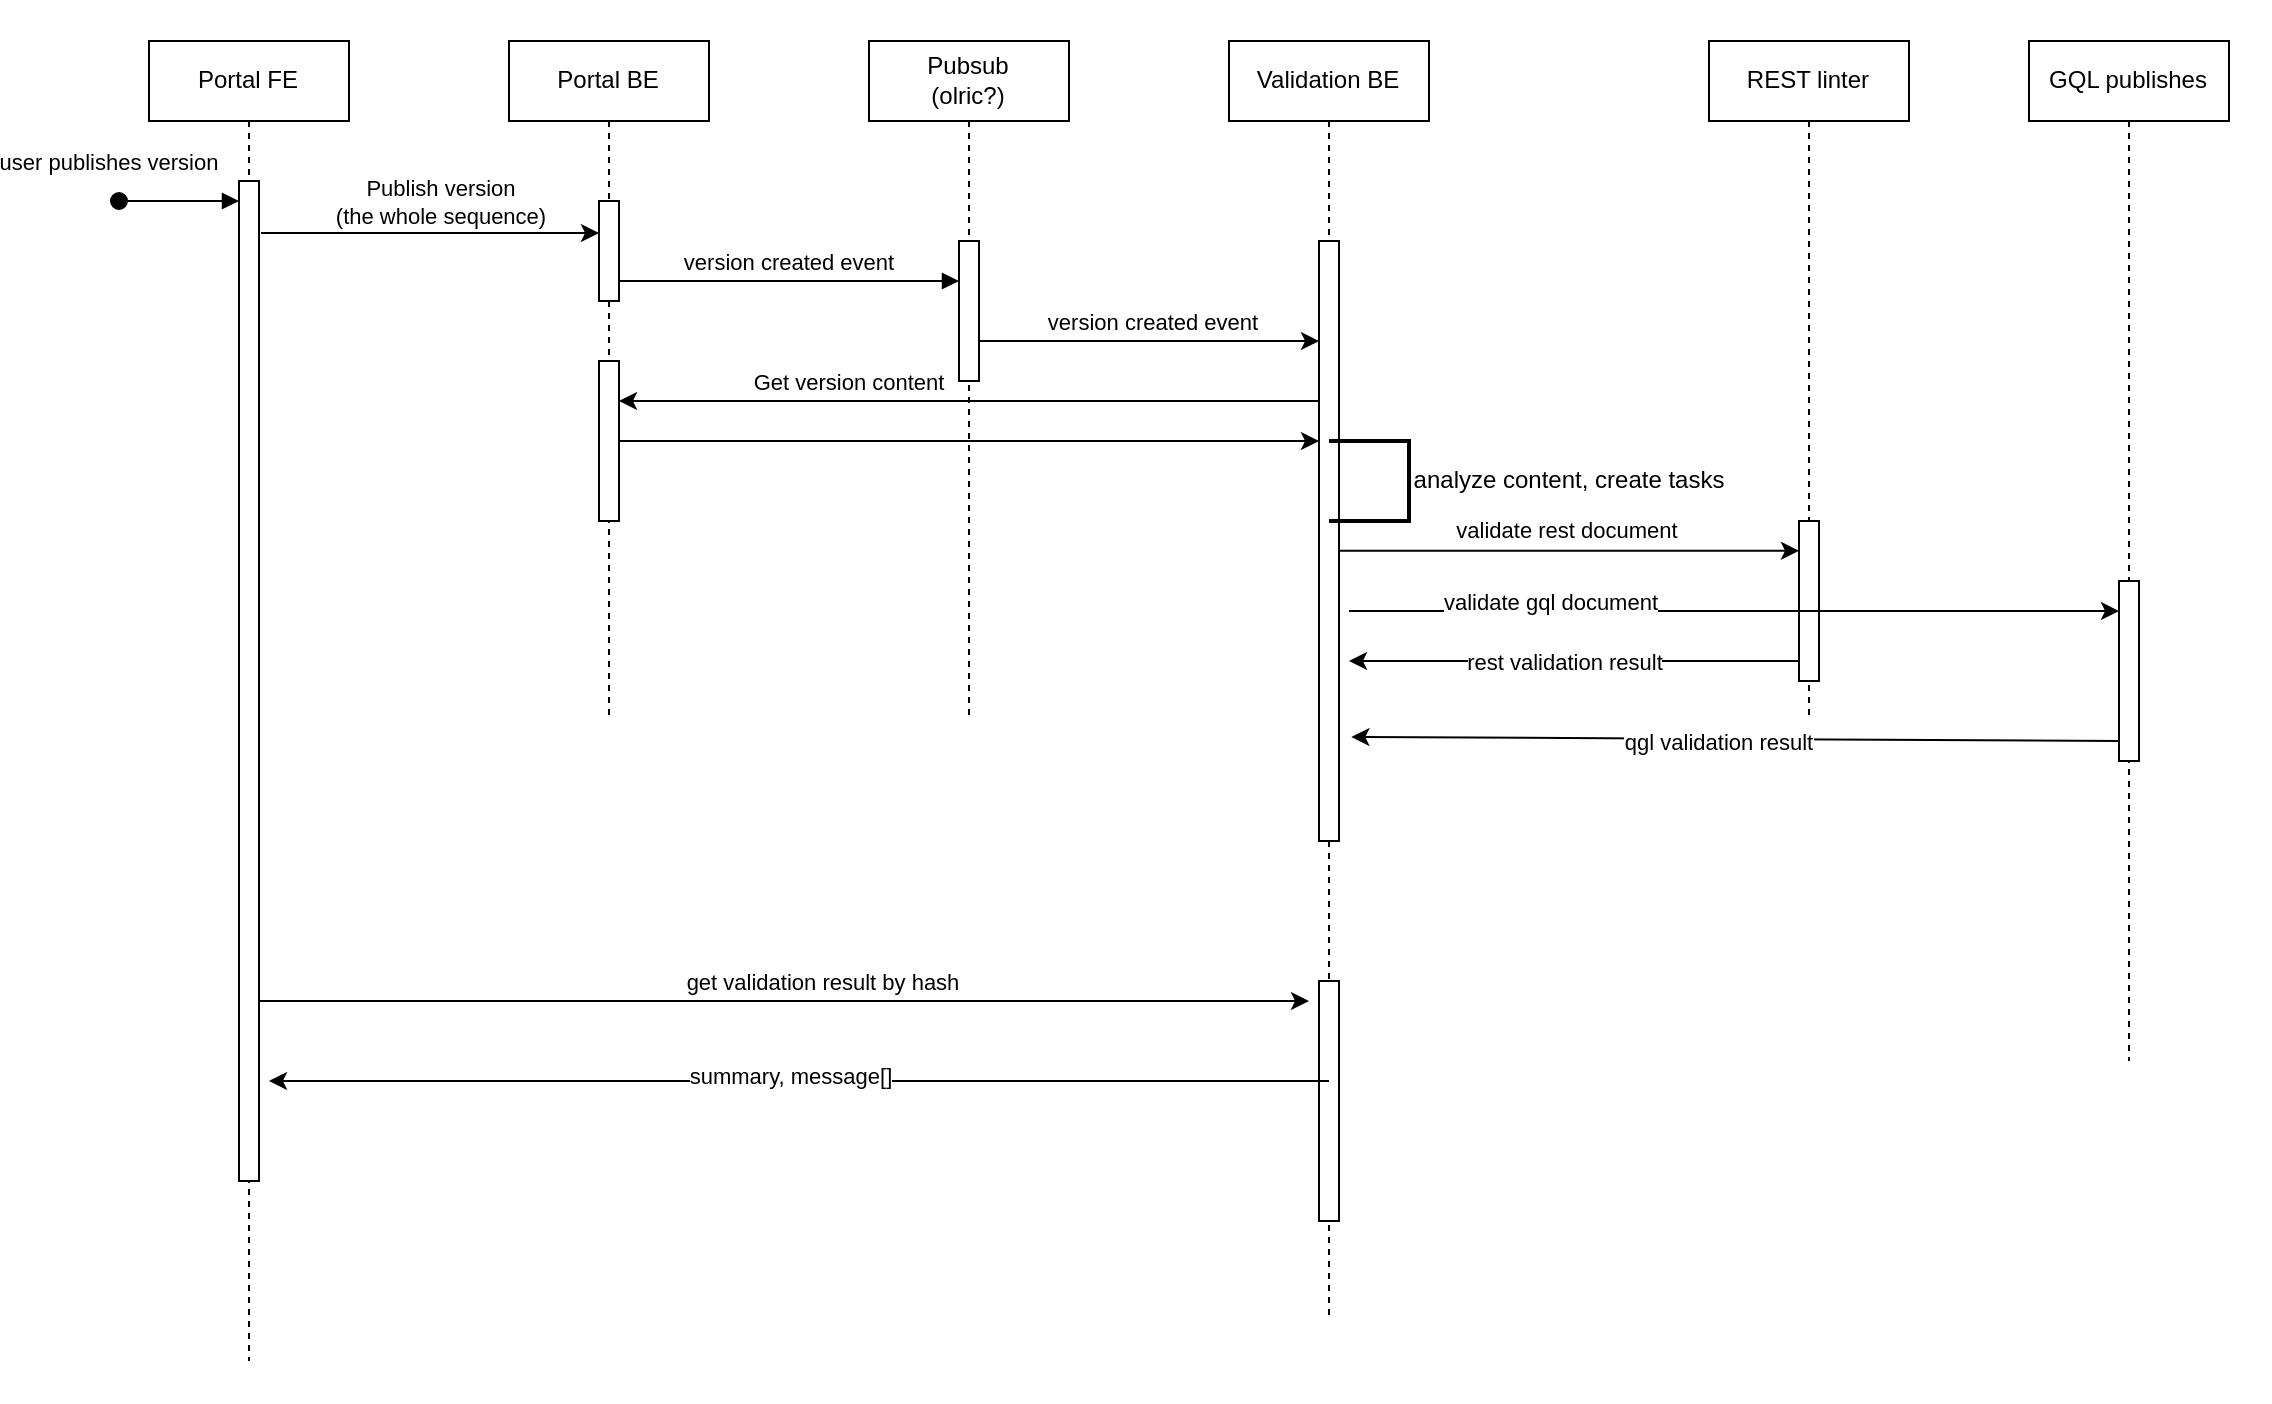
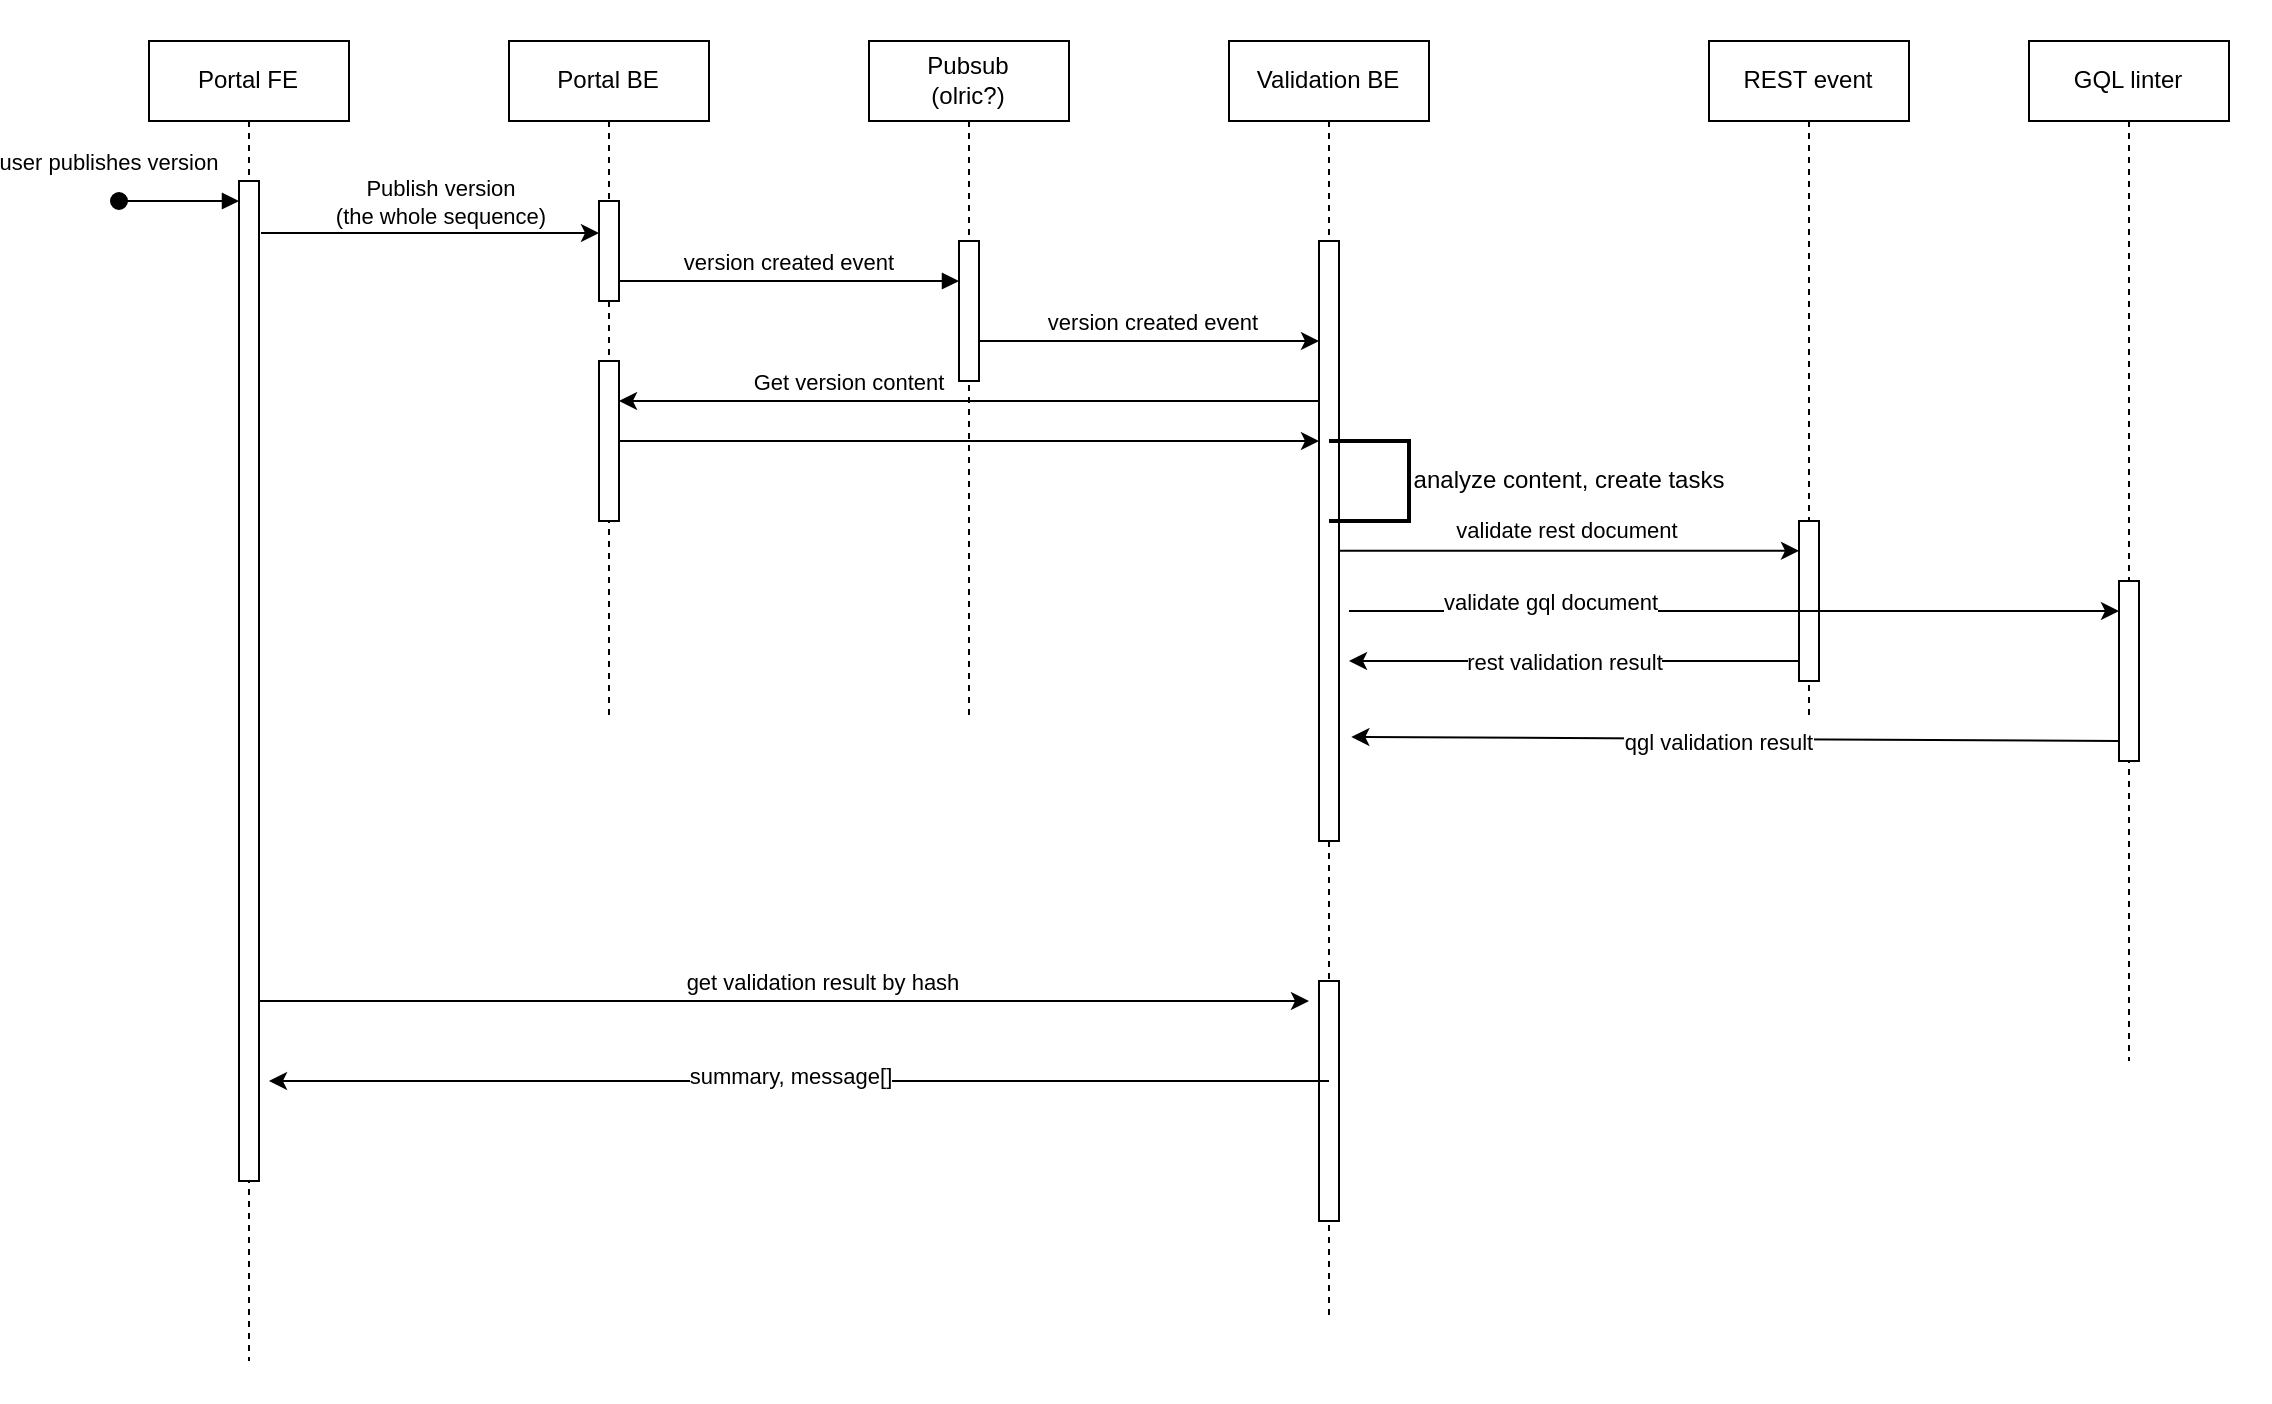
(1809, 81) -> (1809, 81)
(2129, 81) -> (2129, 81)
